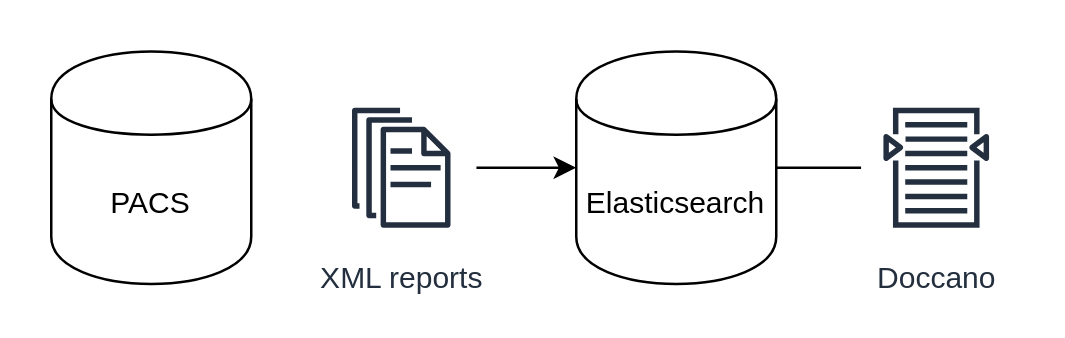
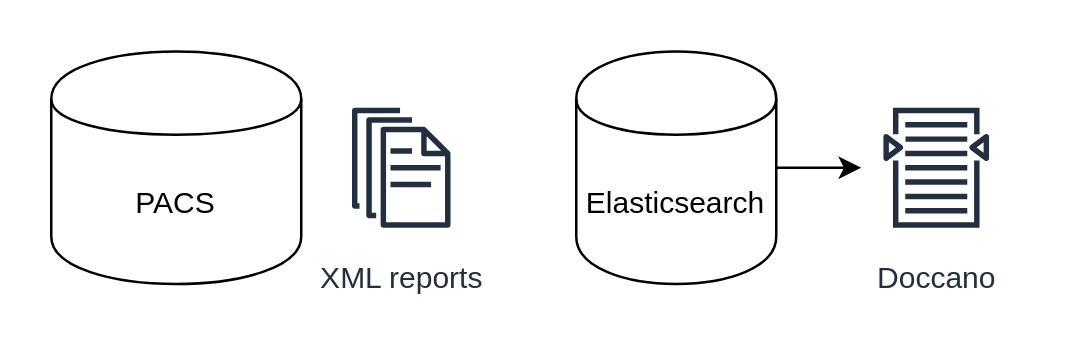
(151, 168) -> (176, 168)
(518, 168) -> none
(851, 168) -> (843, 168)
